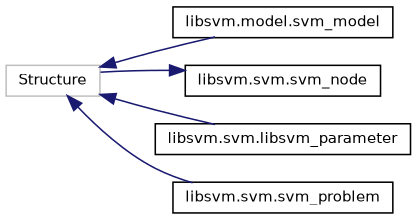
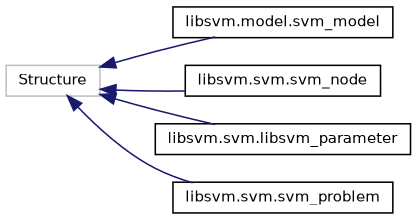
(135, 71) -> (150, 91)
